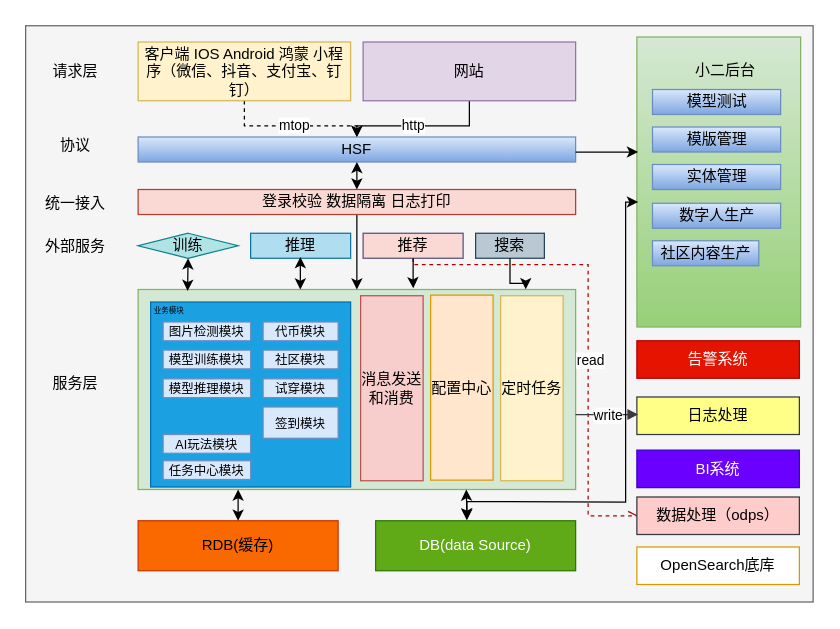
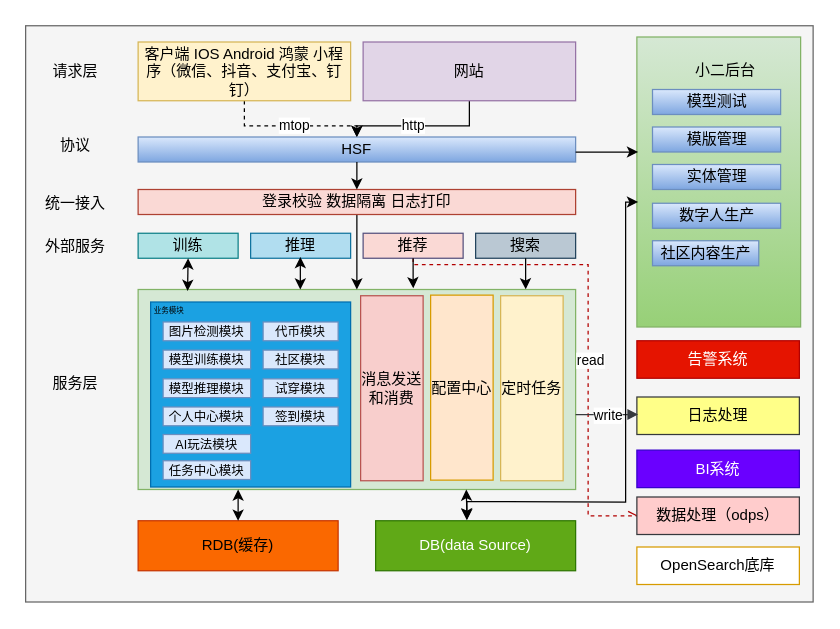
(357, 172) -> (357, 170)
(188, 246) -> (188, 246)
(510, 246) -> (526, 246)
none -> (207, 416)
(301, 423) -> (301, 416)
